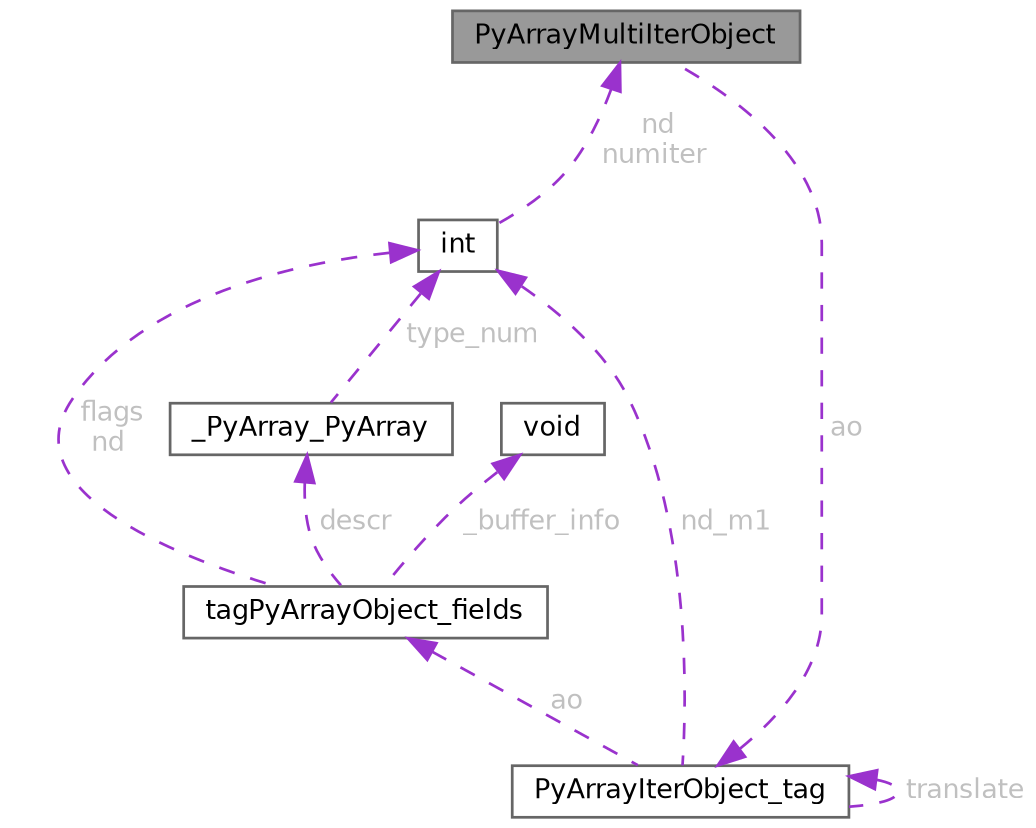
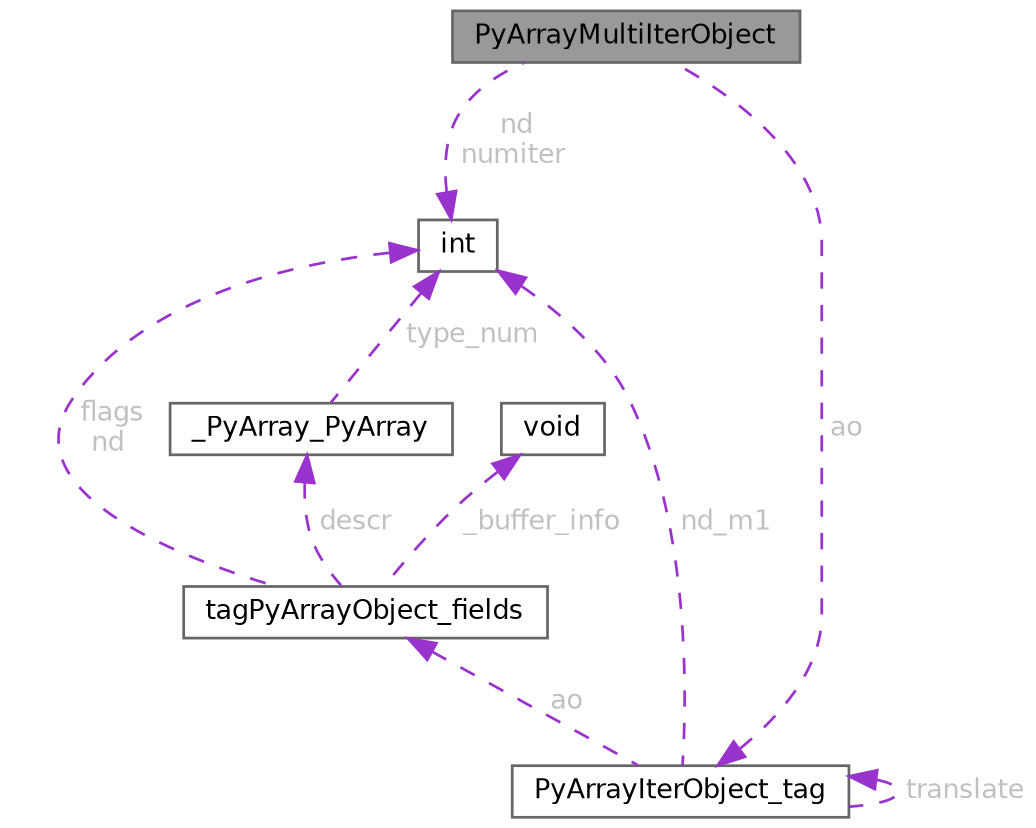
(569, 168) -> (460, 113)
